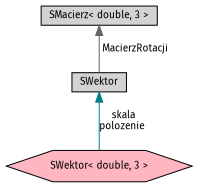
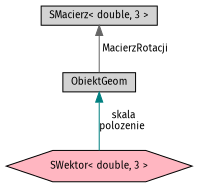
(99, 82) -> (99, 82)
